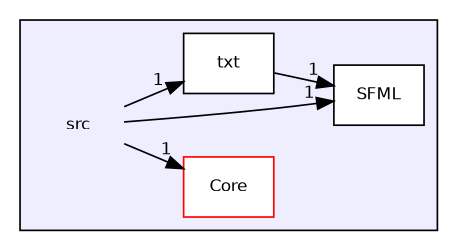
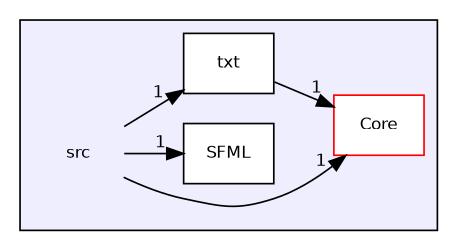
(296, 78) -> (296, 91)
